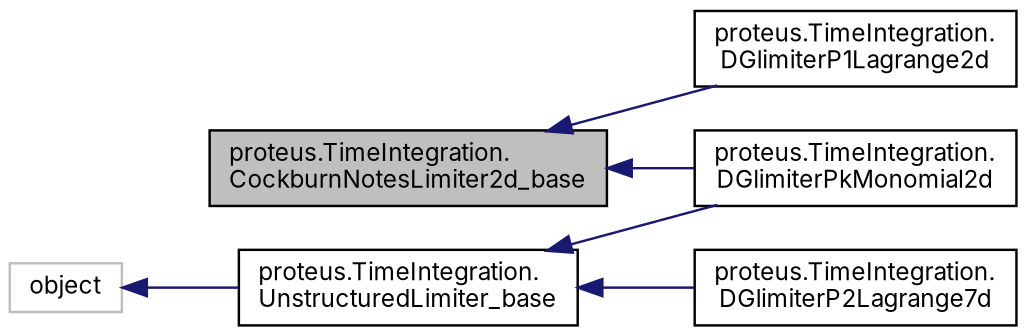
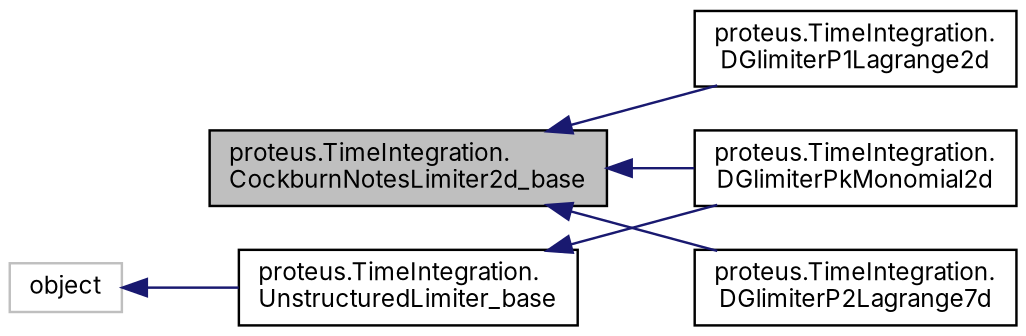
(648, 288) -> (662, 236)
